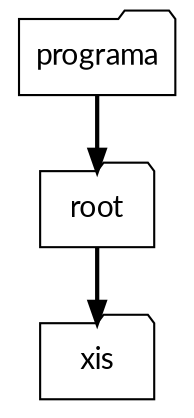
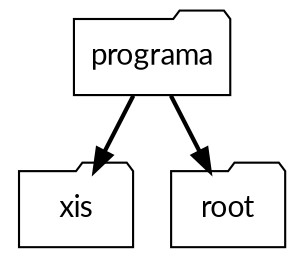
(97, 275) -> (119, 124)
